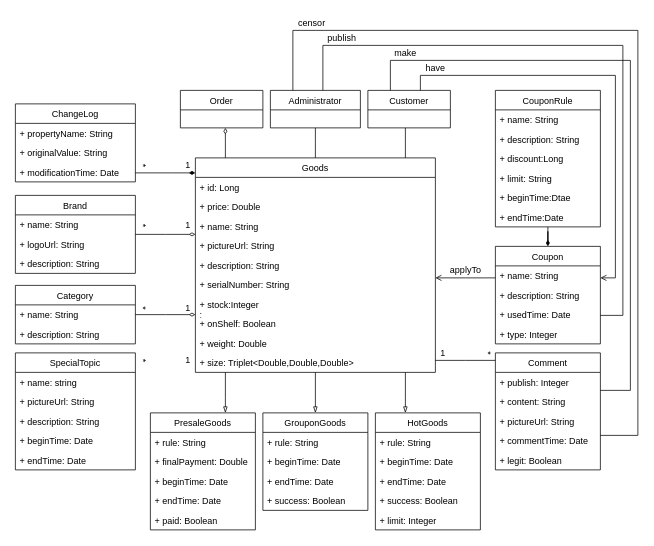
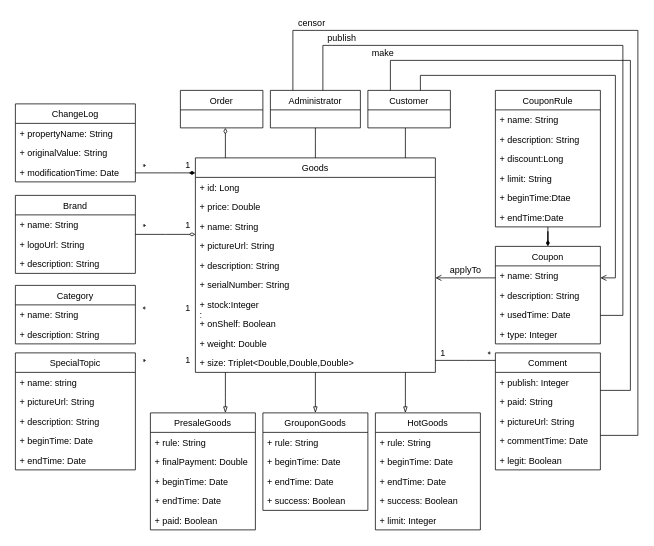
(405, 53) -> (383, 53)
(435, 68) -> none
(162, 315) -> none
(538, 402) -> (529, 402)
